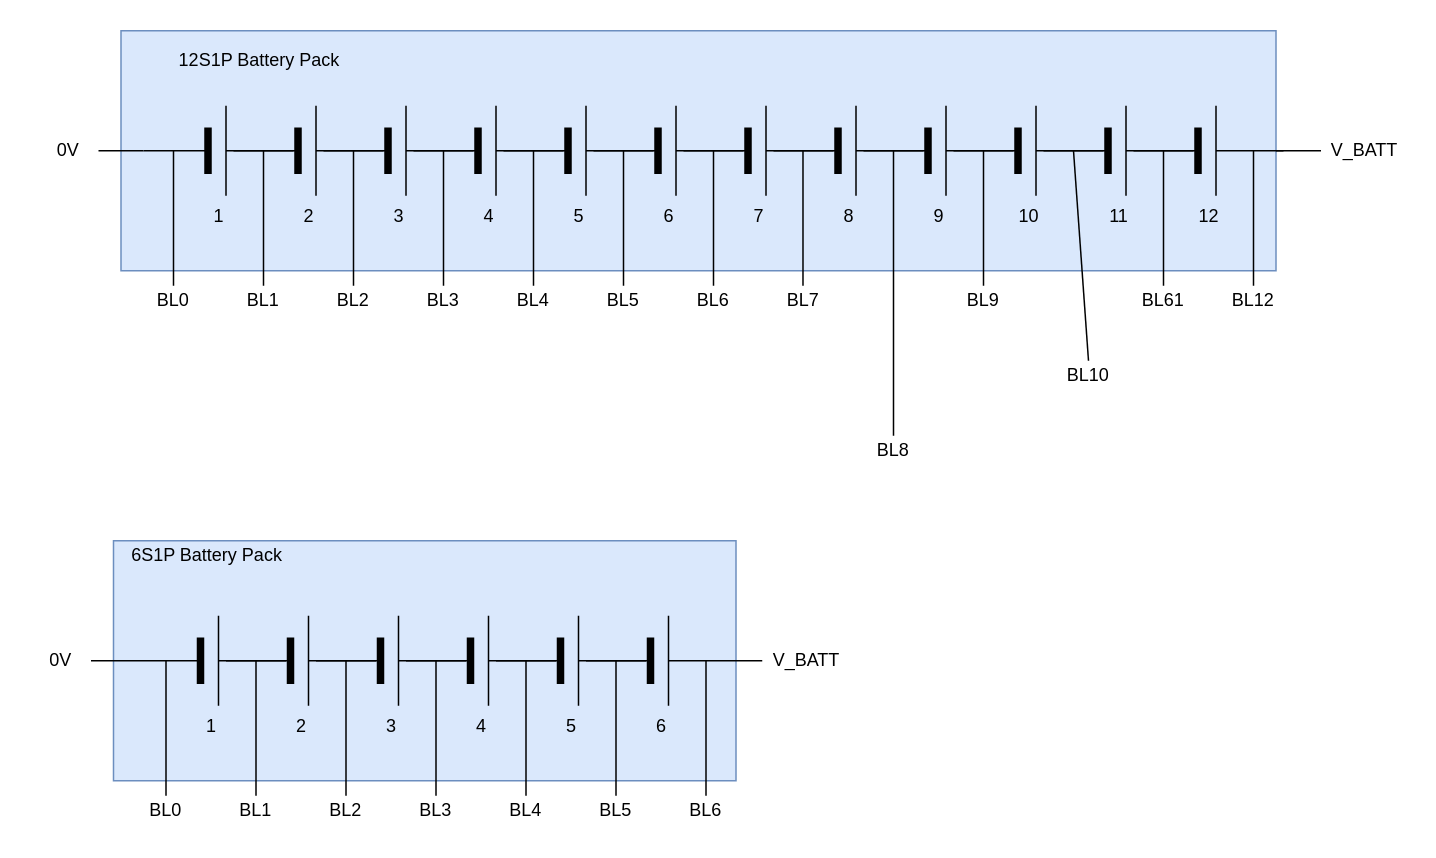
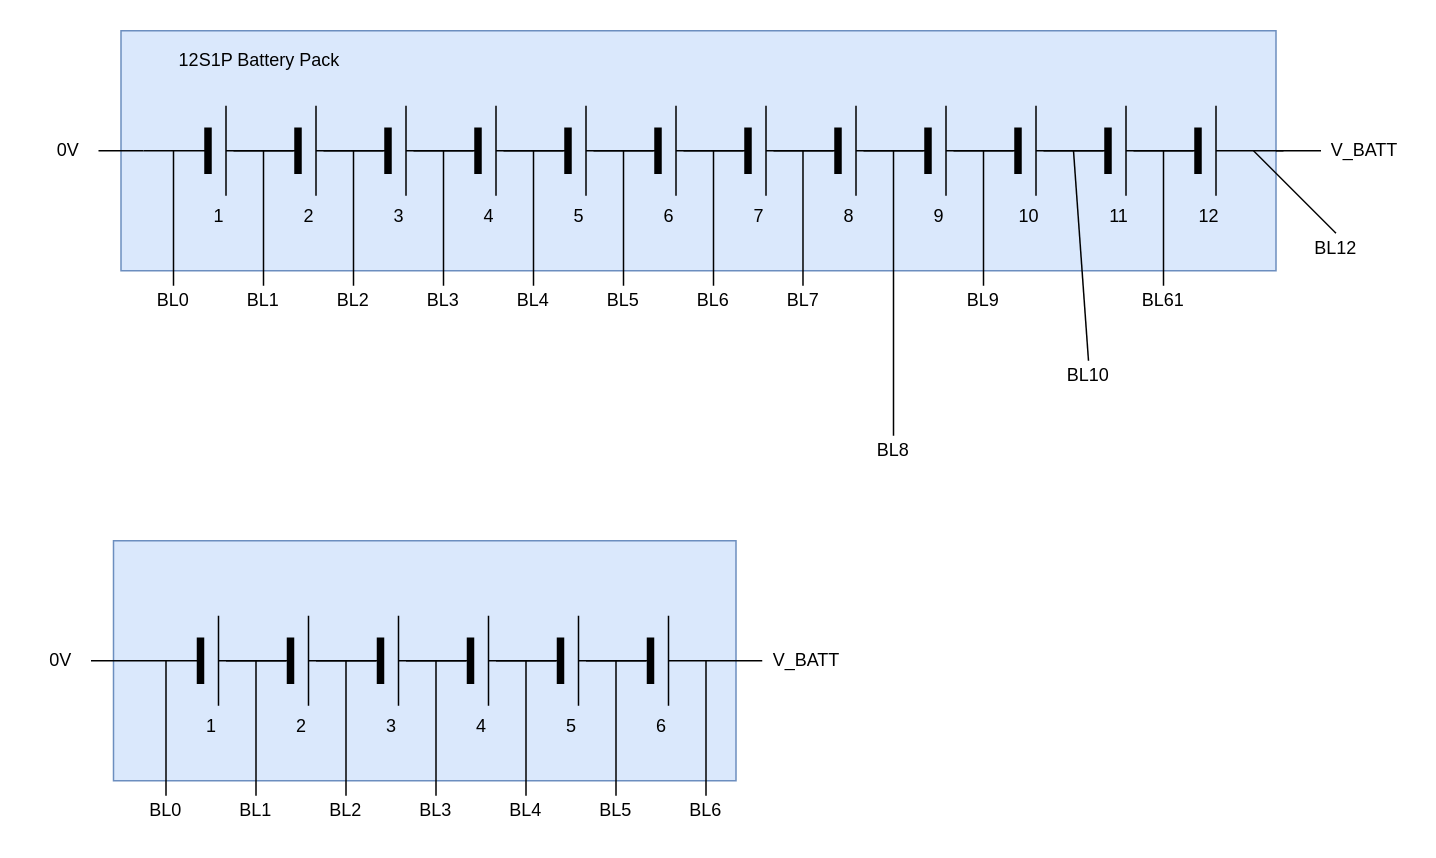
(1253, 301) -> (1336, 248)
(207, 556) -> none
